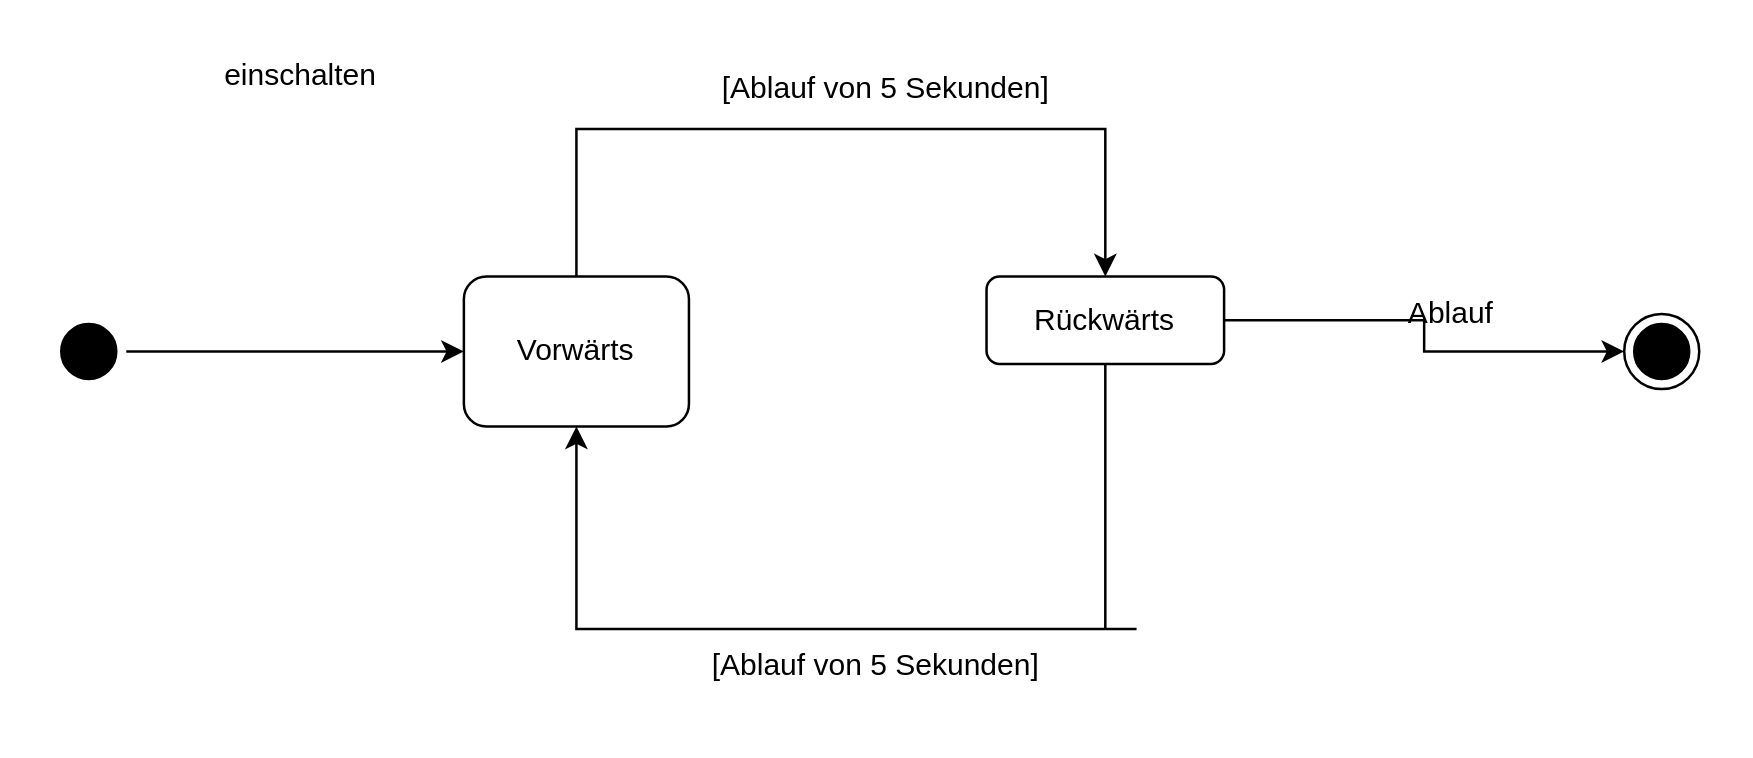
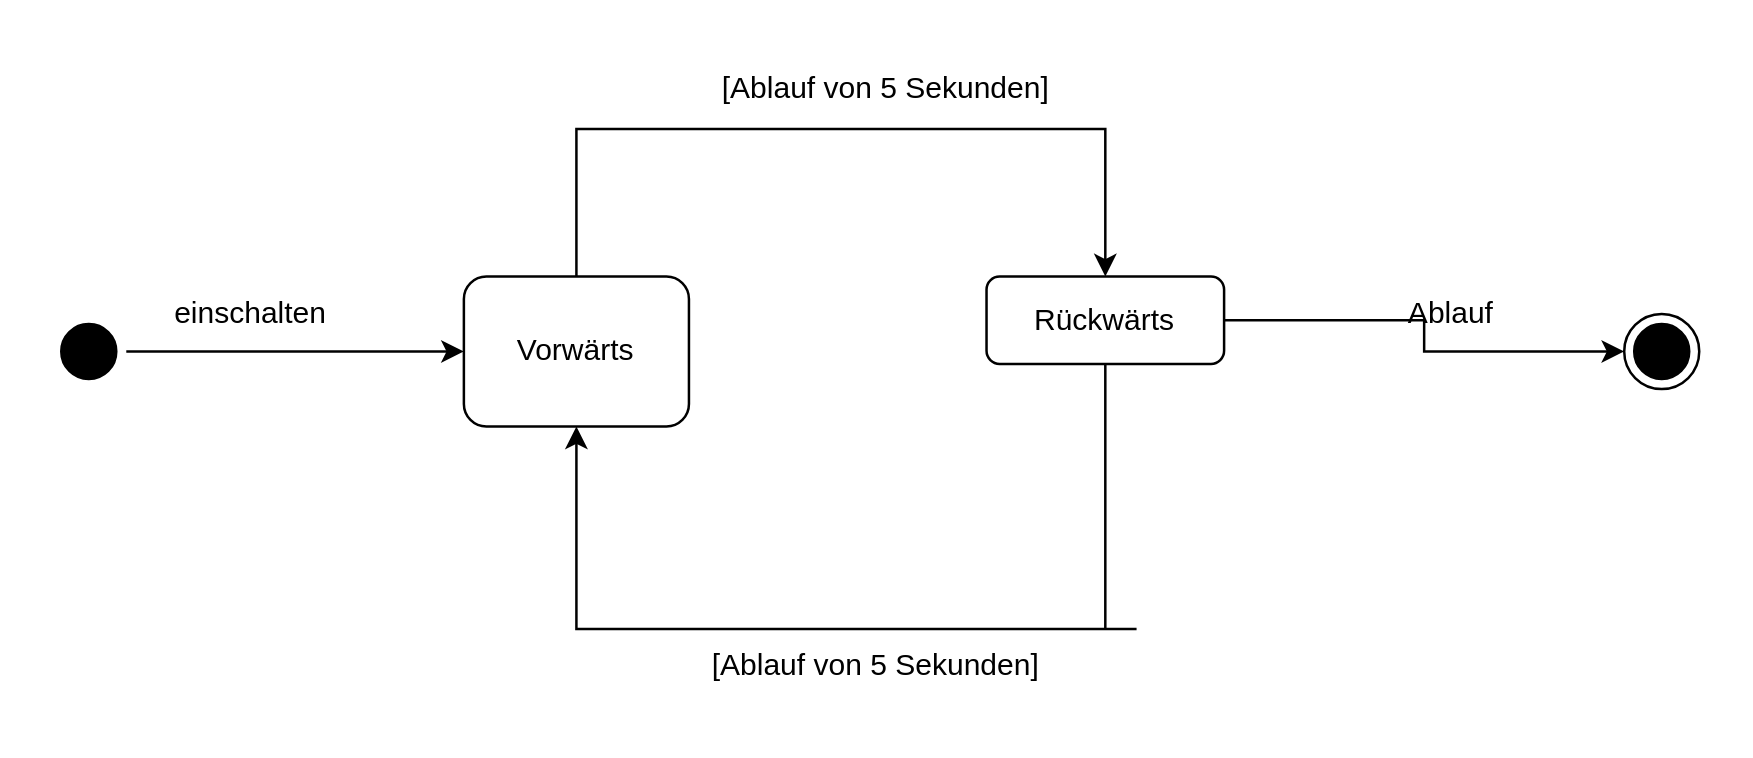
(301, 76) -> (251, 314)
